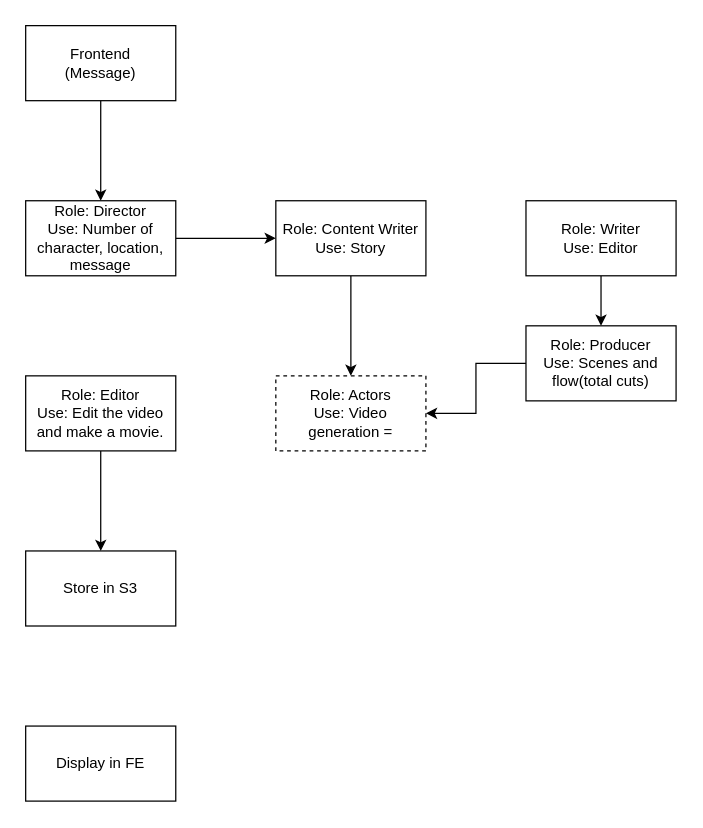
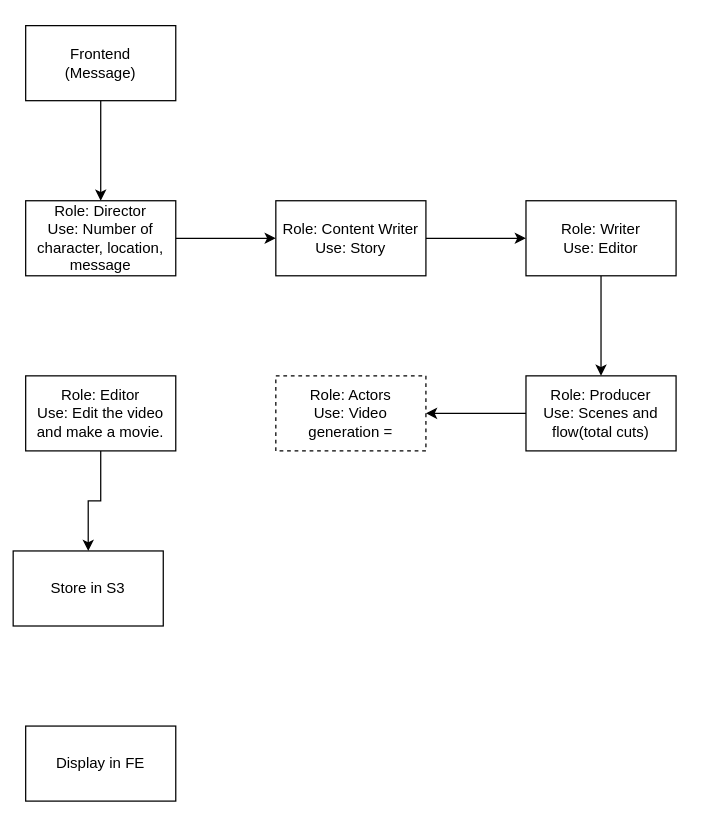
(351, 322) -> (472, 238)
(601, 363) -> (601, 413)
(101, 588) -> (88, 588)
